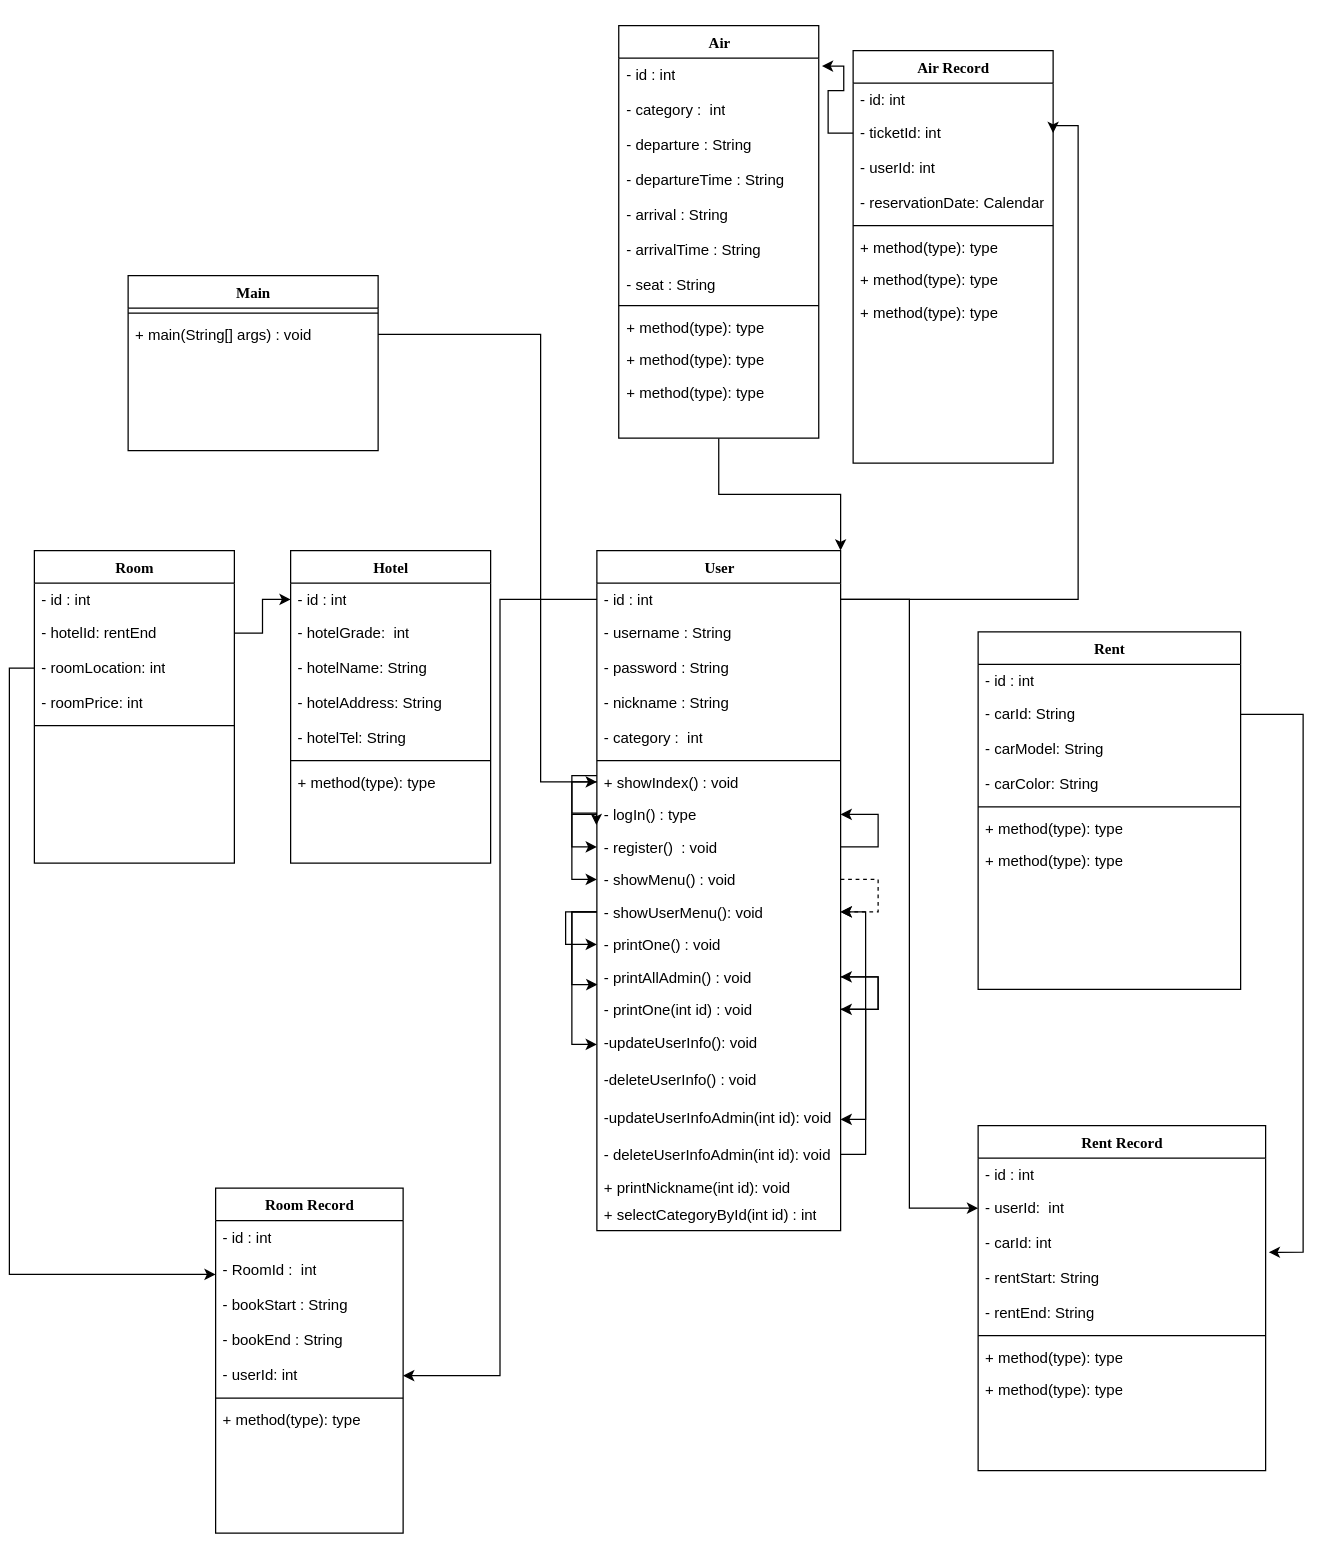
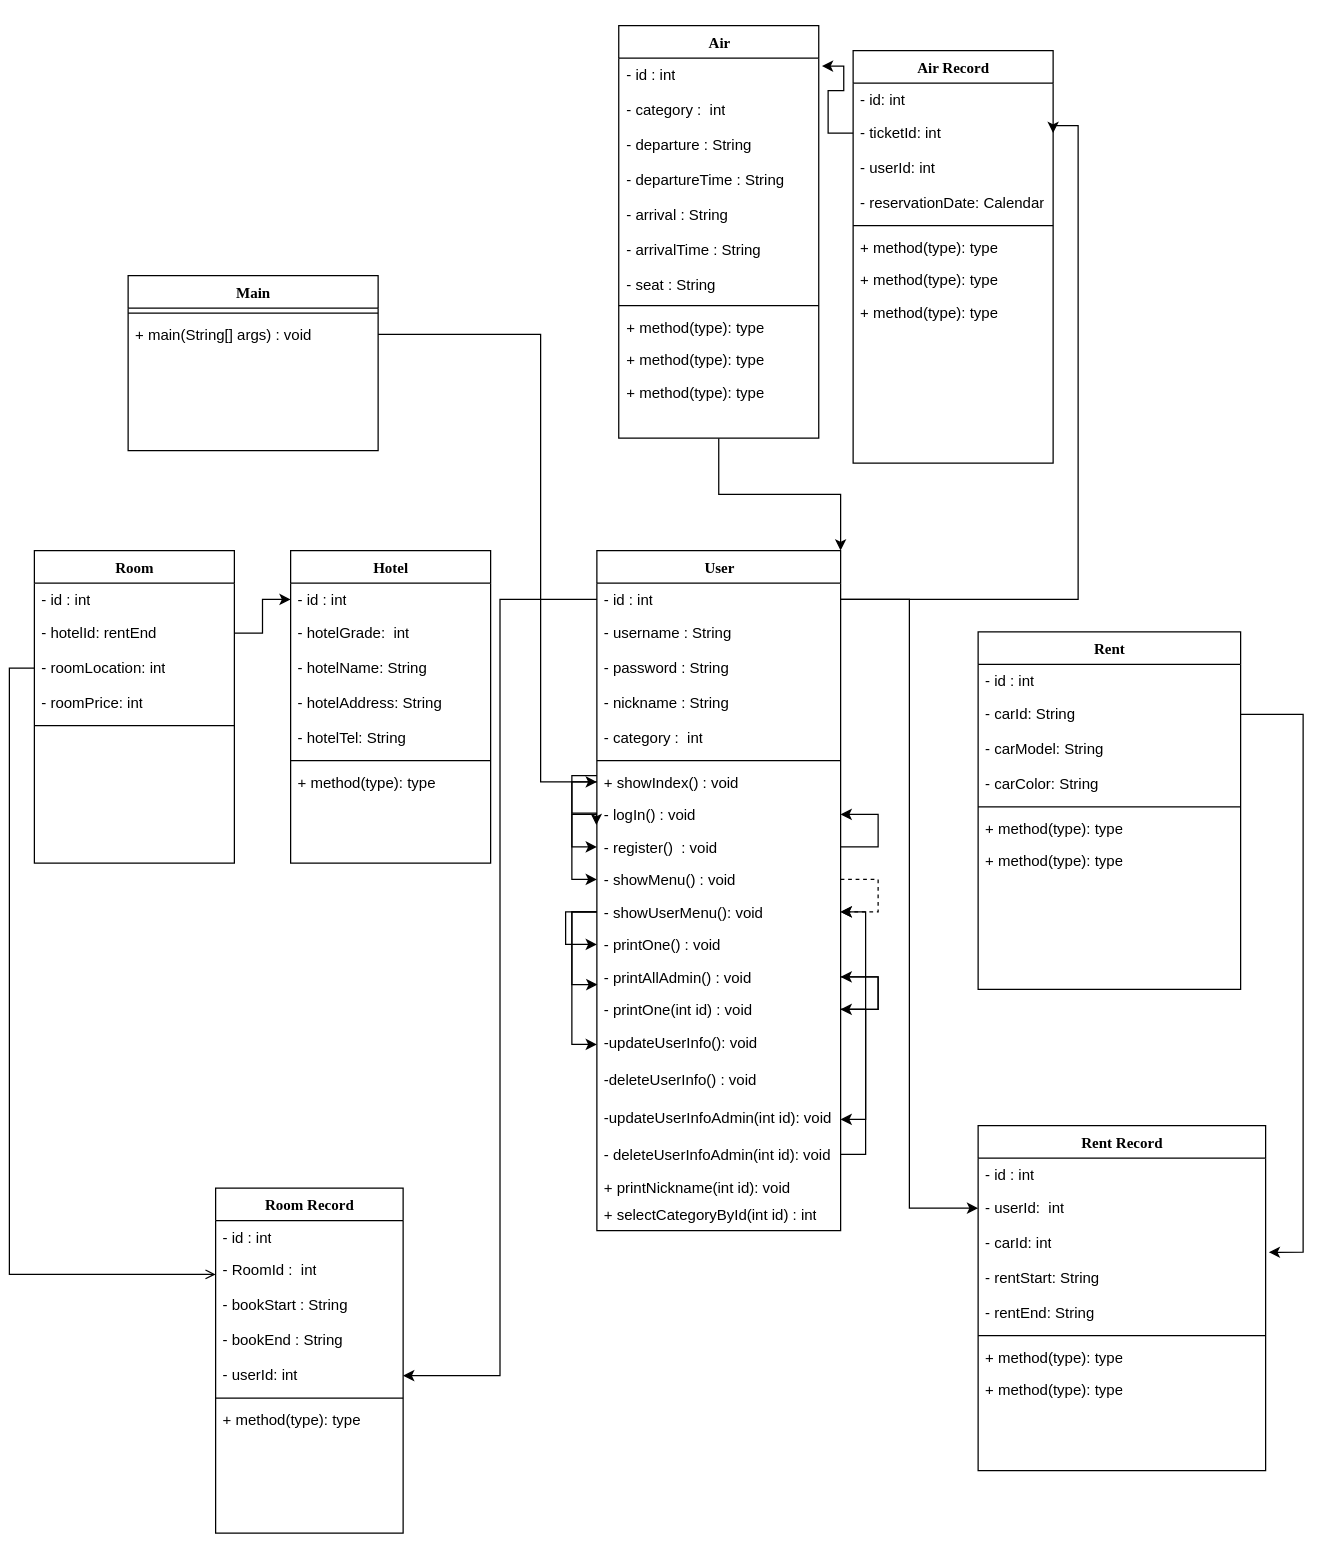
(664, 816) -> (662, 816)
(206, 1274) -> (208, 1274)
